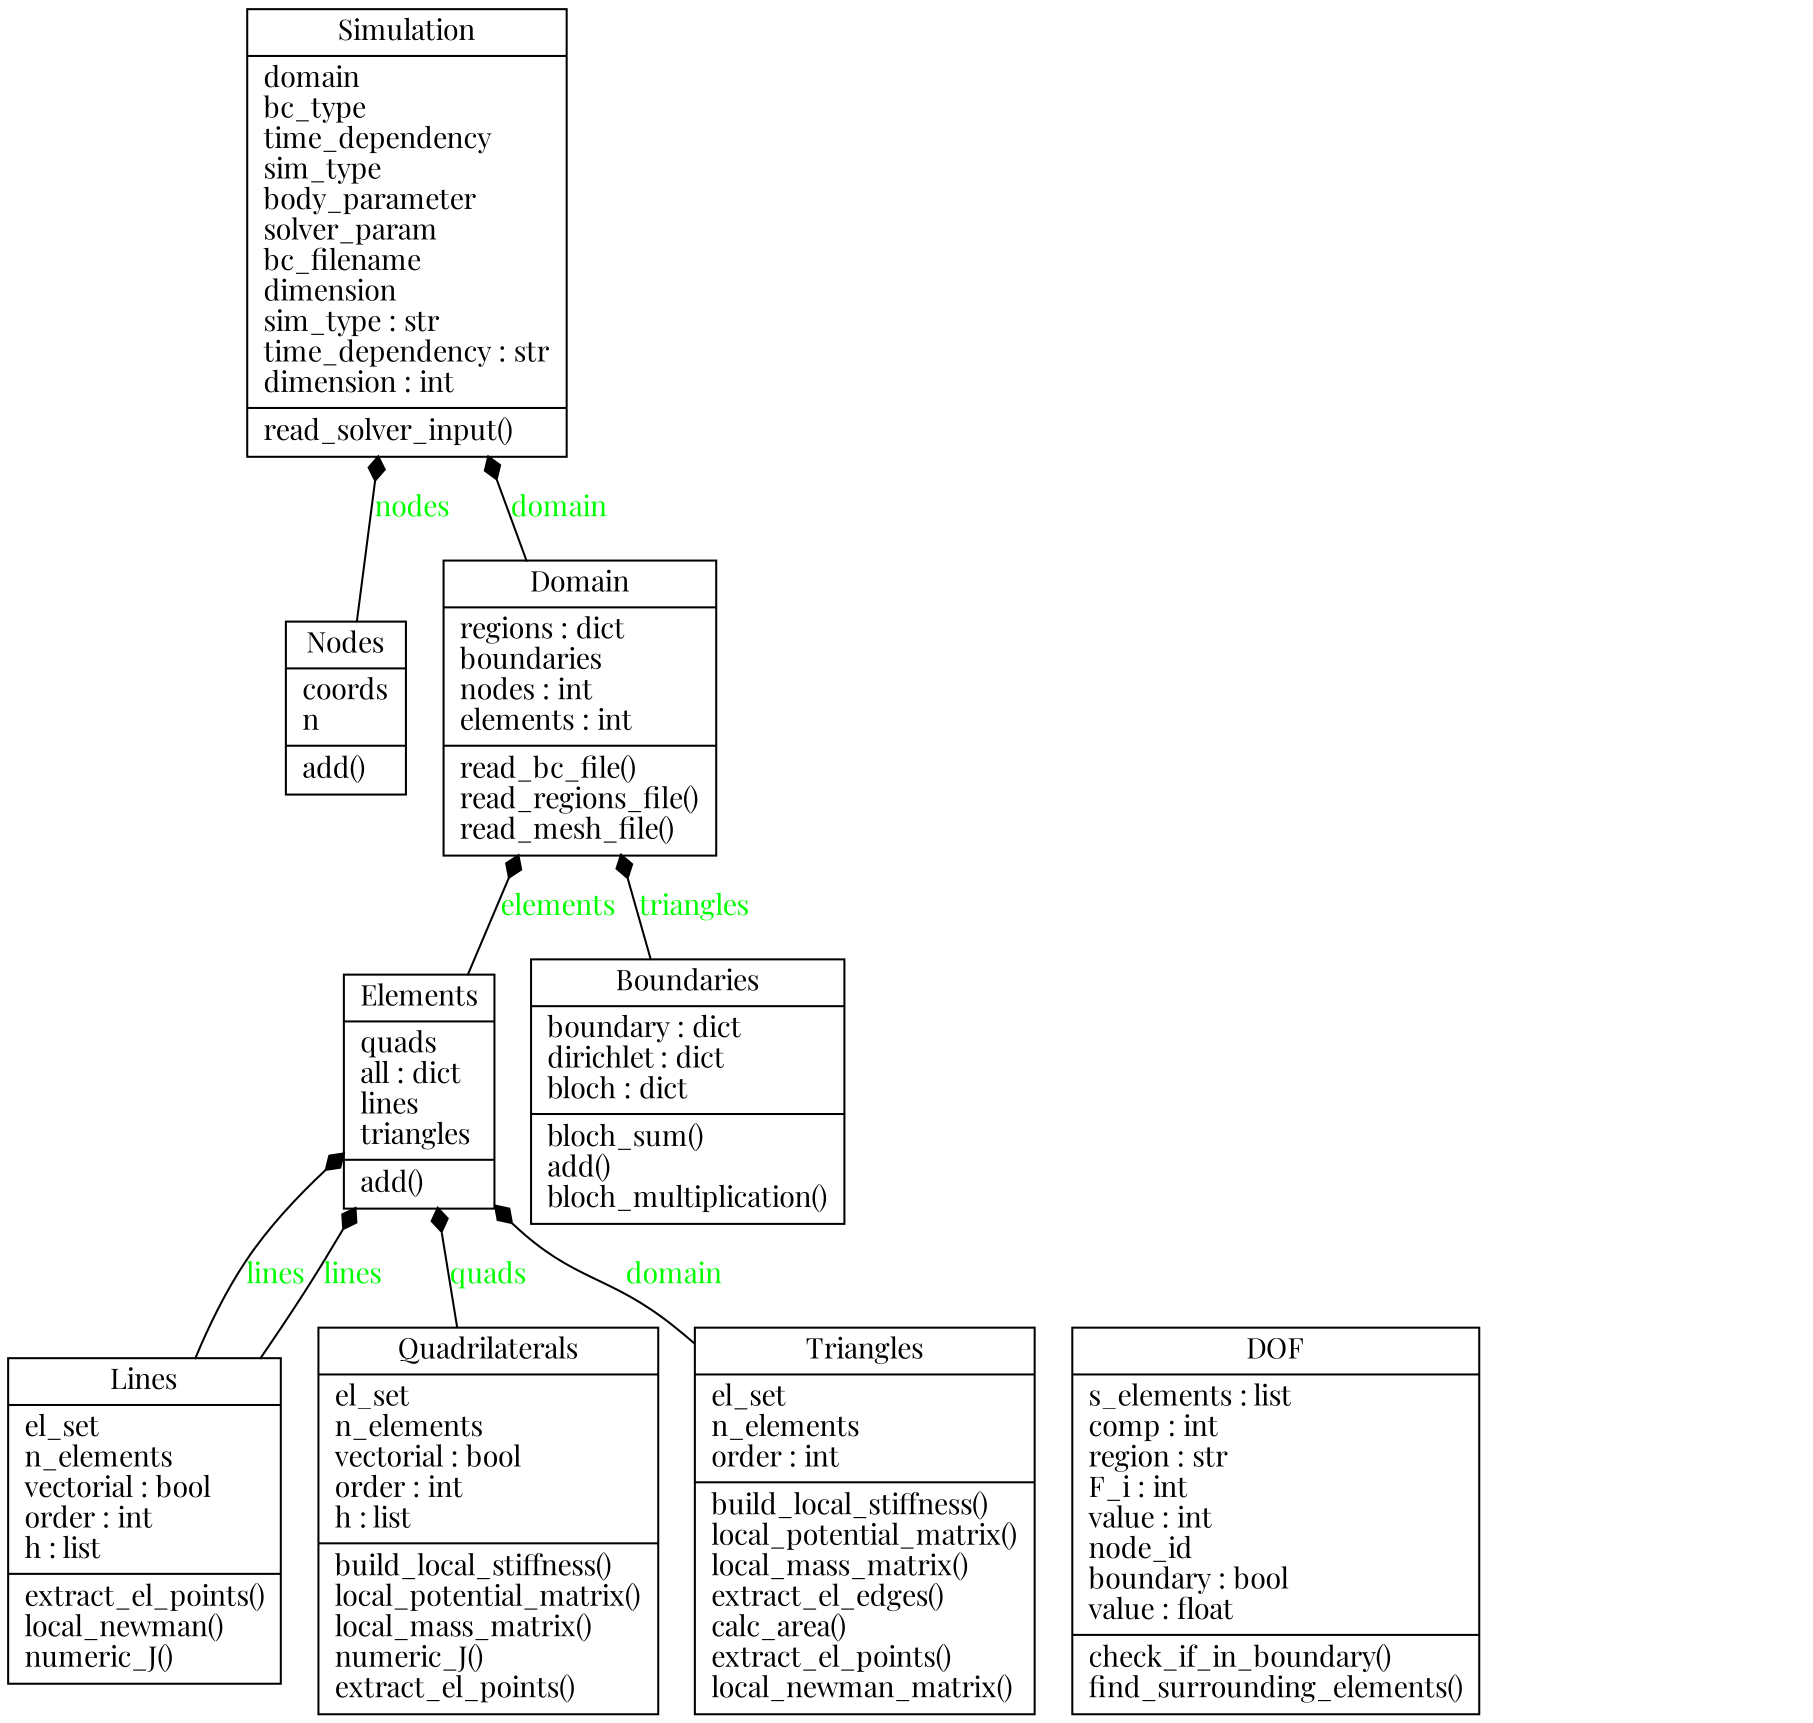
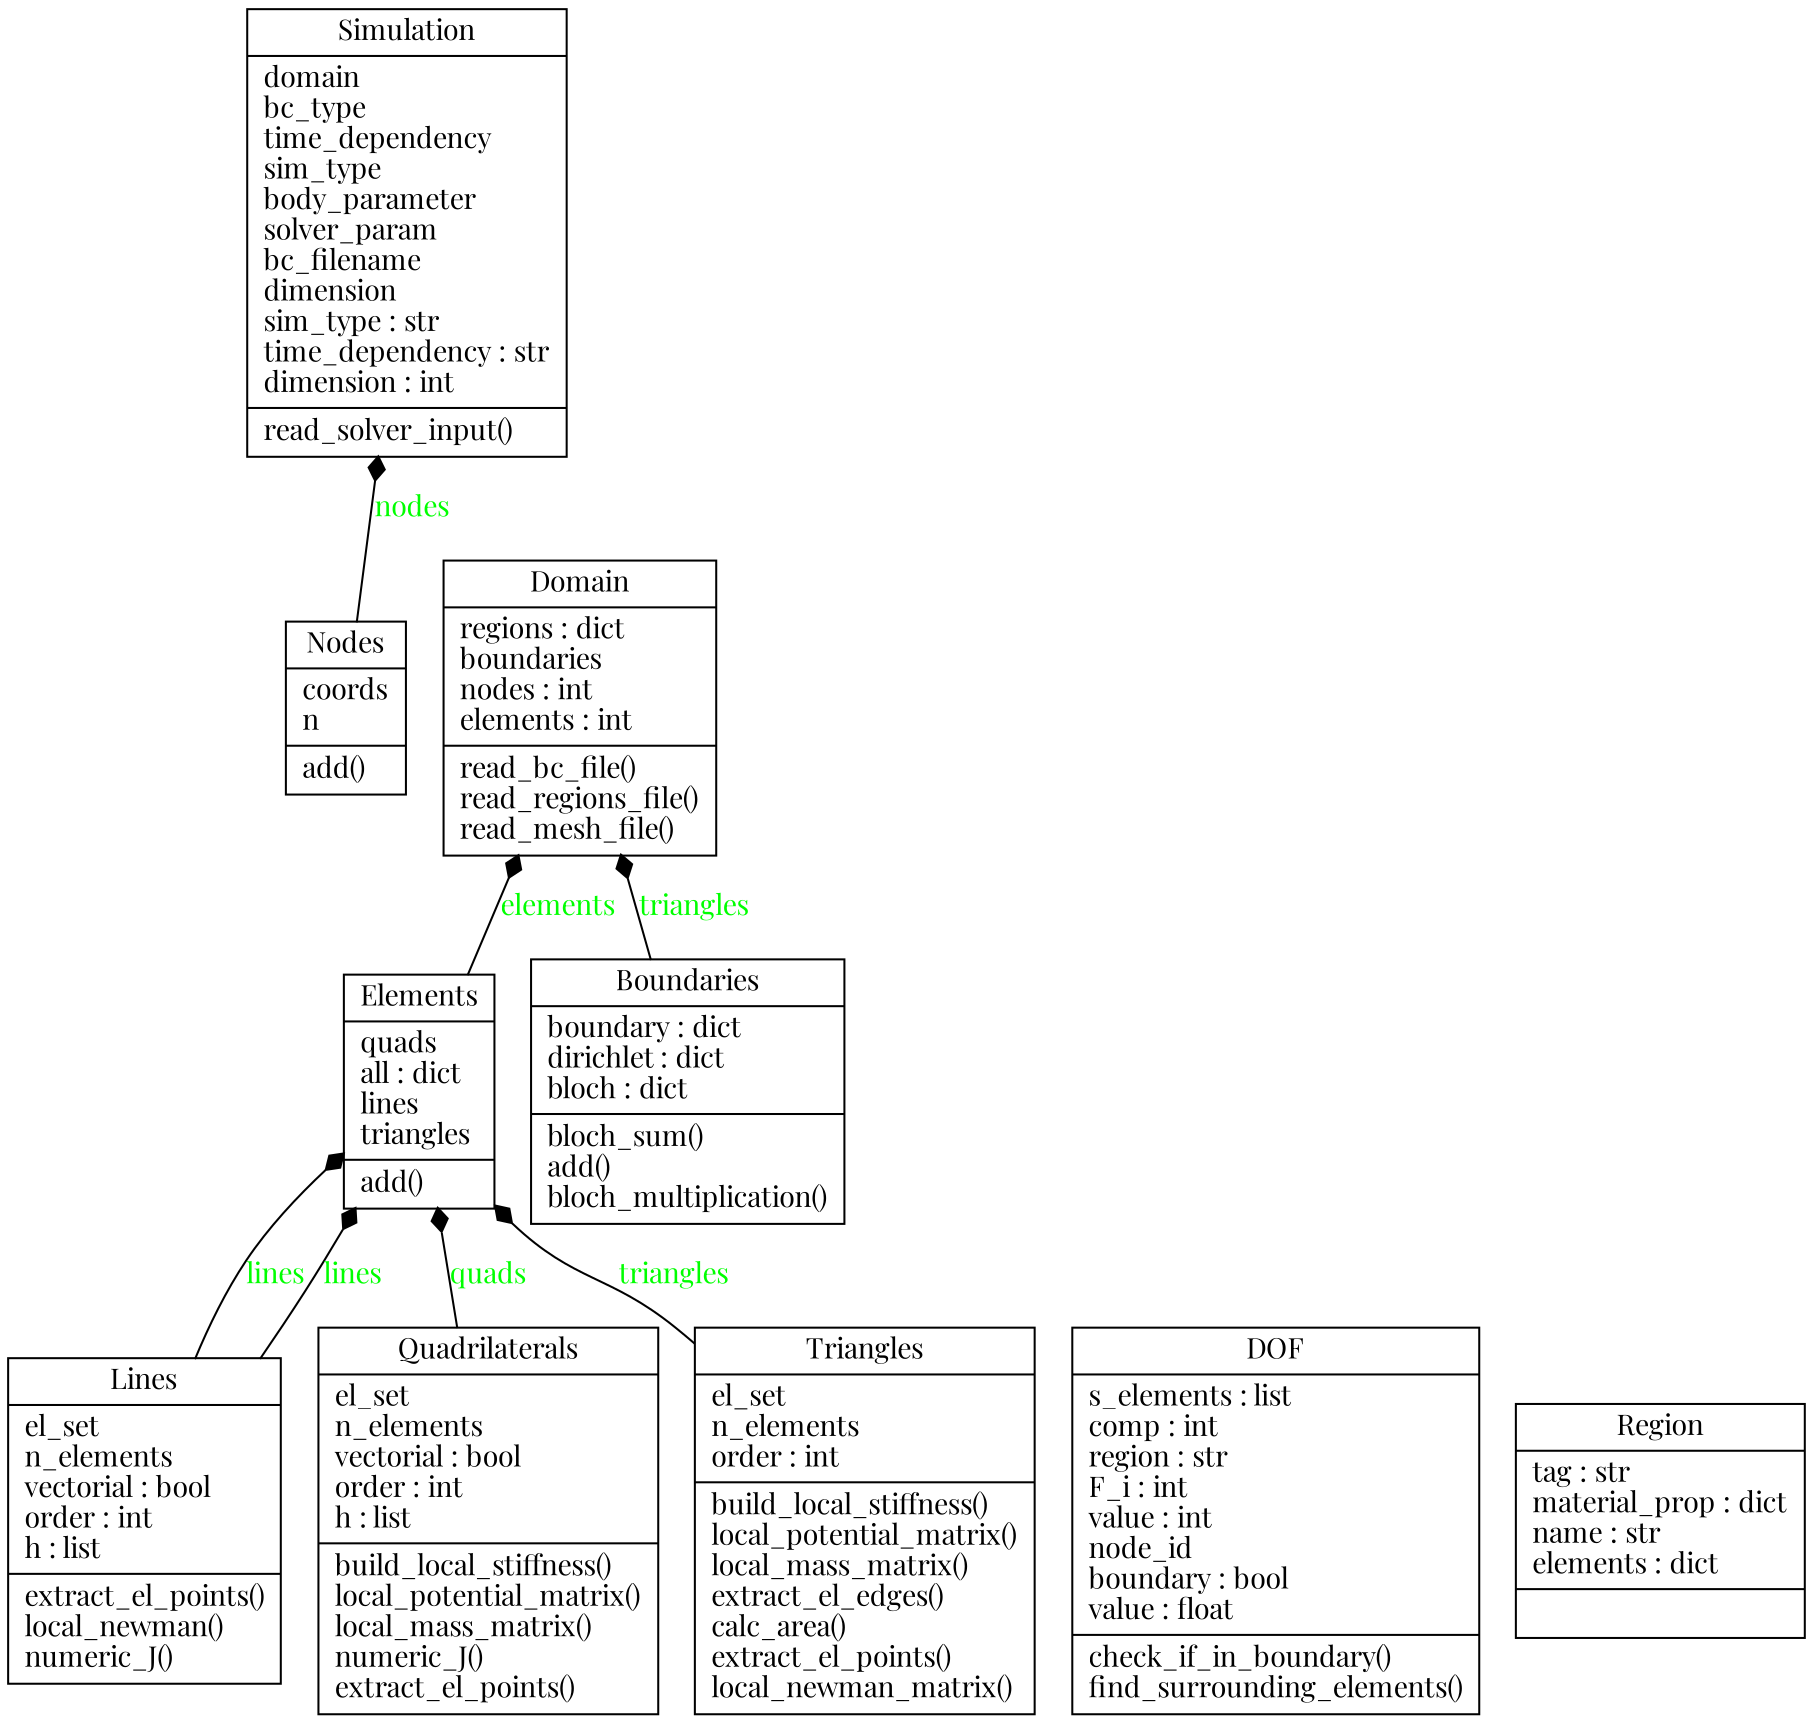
(512, 521) -> none
(675, 1276) -> (675, 1276)
none -> (1660, 1521)
